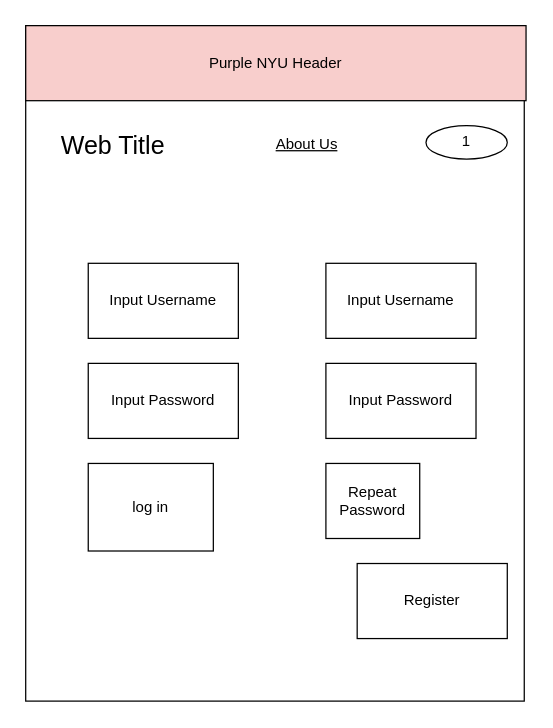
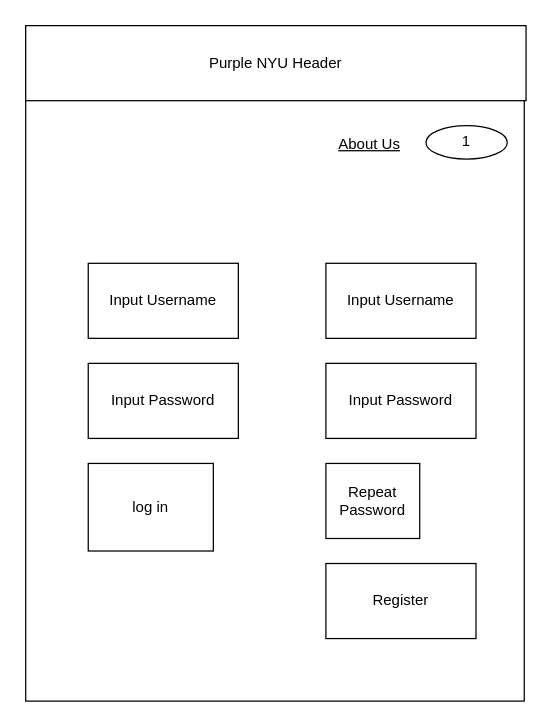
(276, 63) -> (276, 63)
(113, 144) -> none
(307, 144) -> (369, 144)
(432, 601) -> (401, 601)
